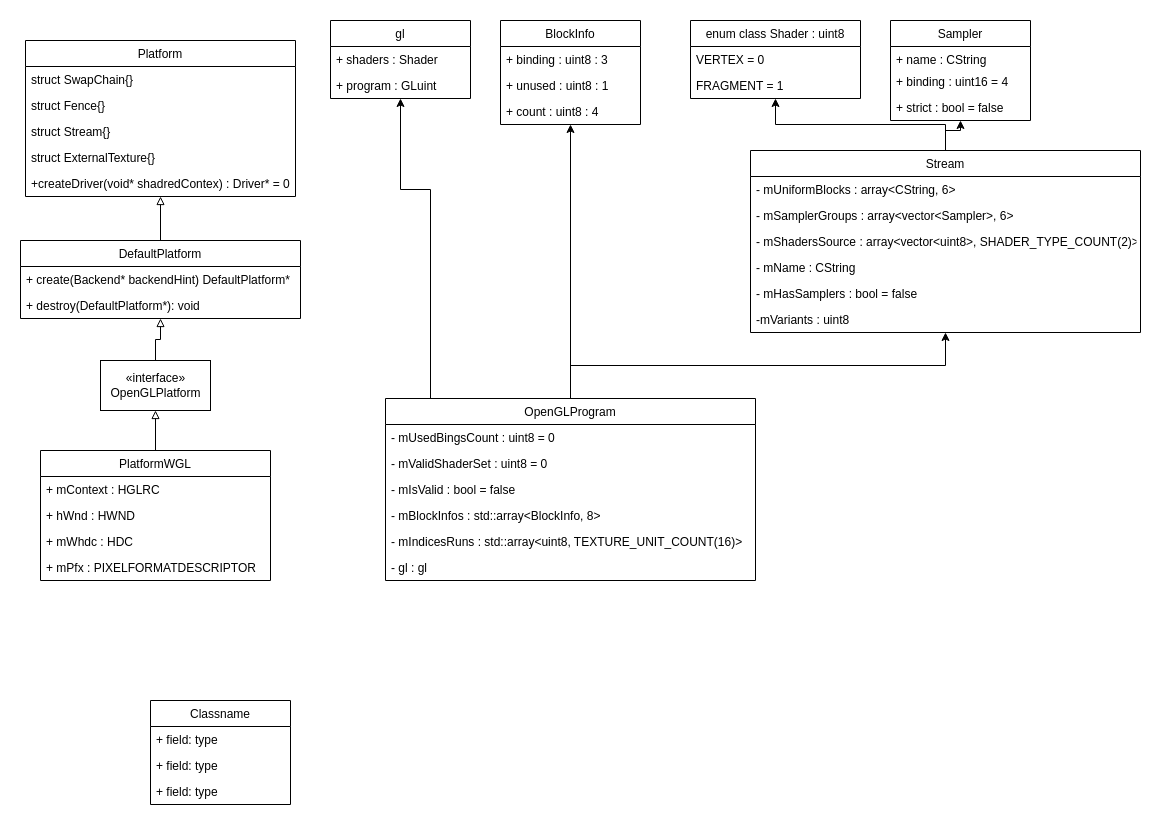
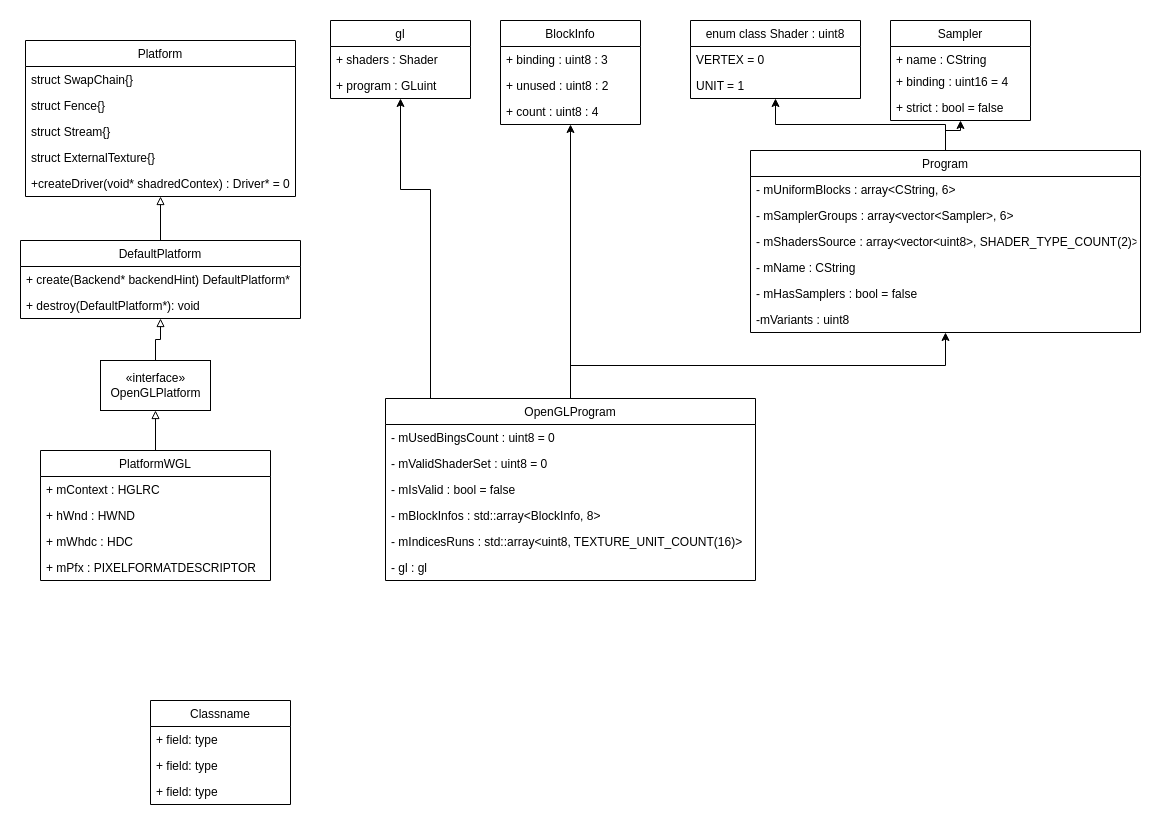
(561, 86) -> (561, 86)
(733, 86) -> (720, 86)
(945, 164) -> (945, 164)
